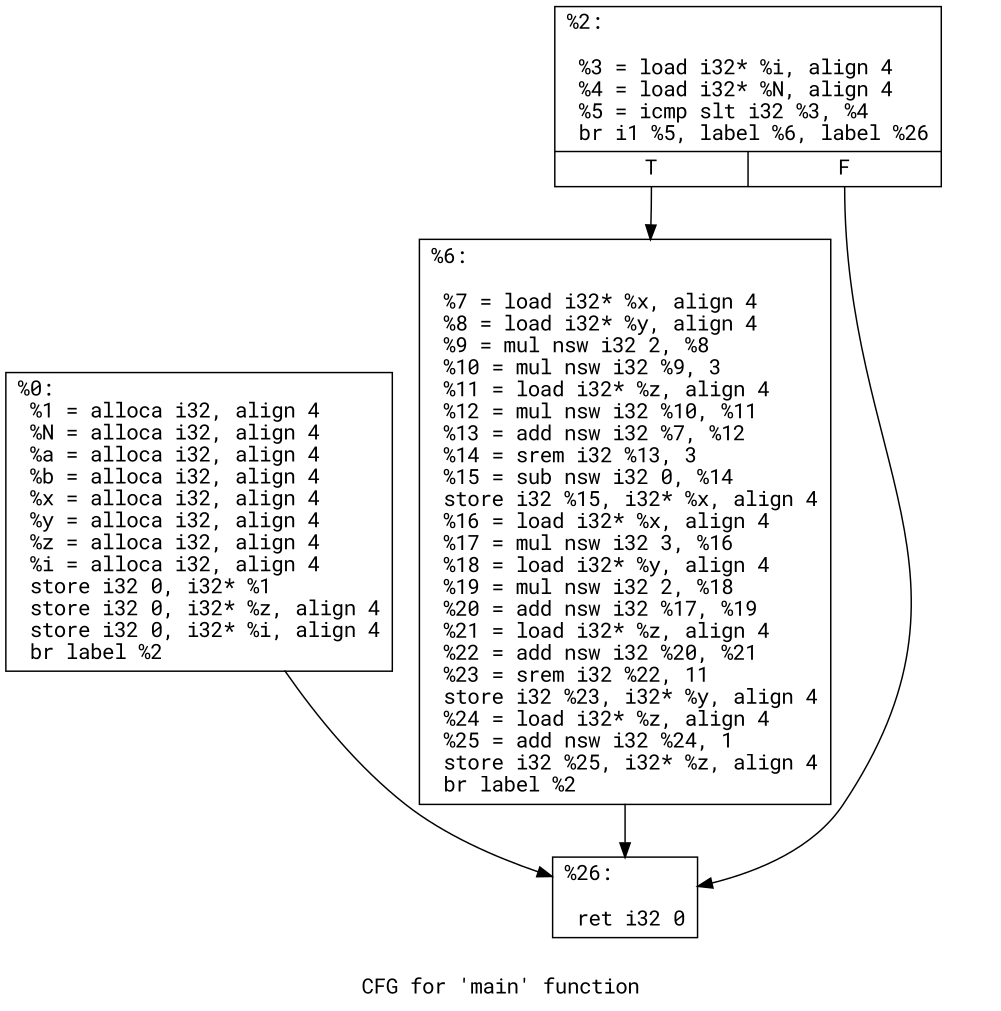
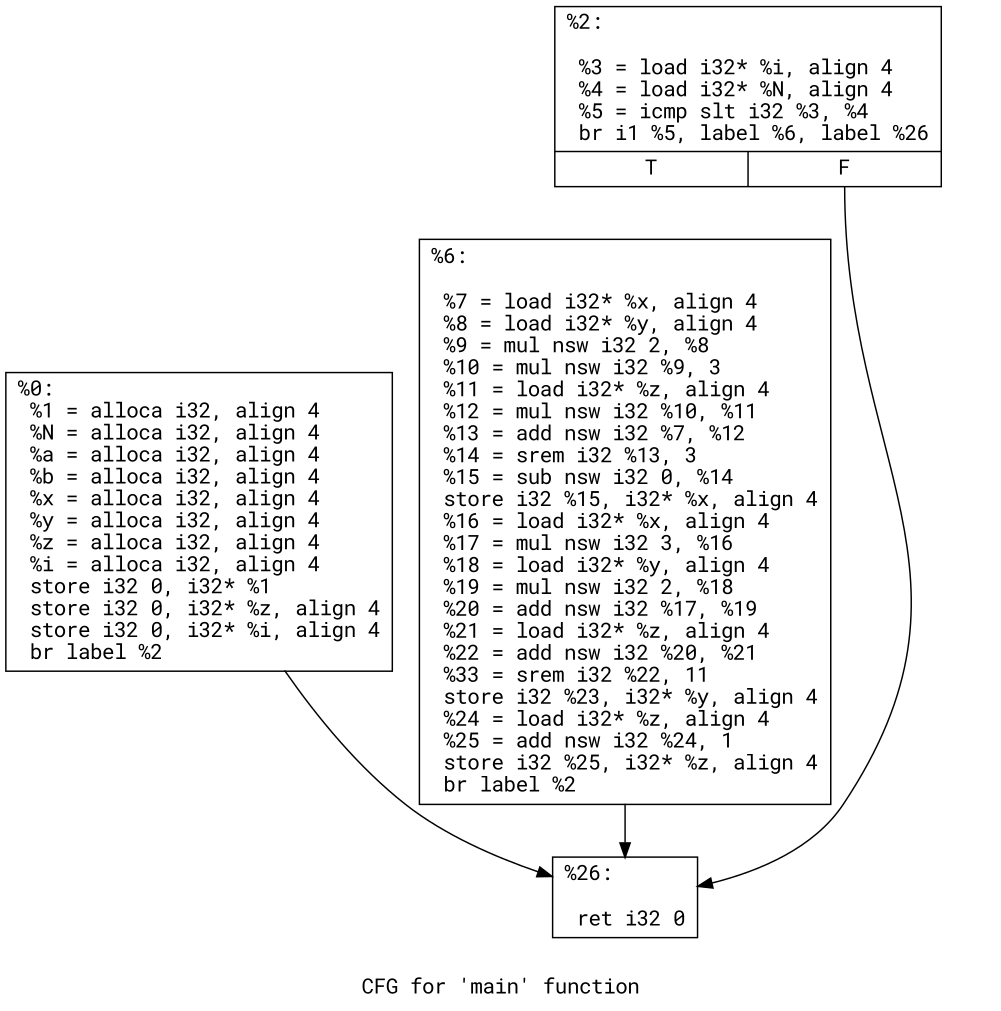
(651, 206) -> none
(570, 676) -> (570, 676)
